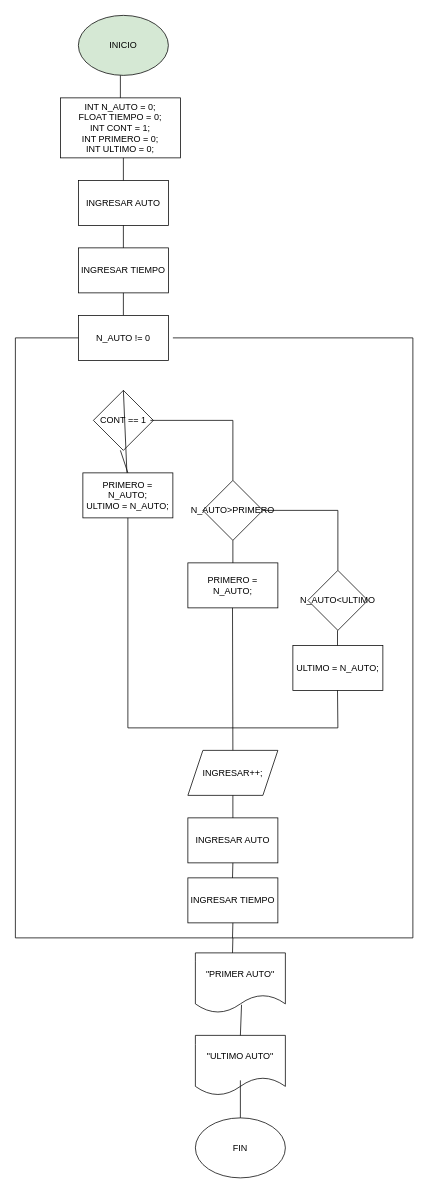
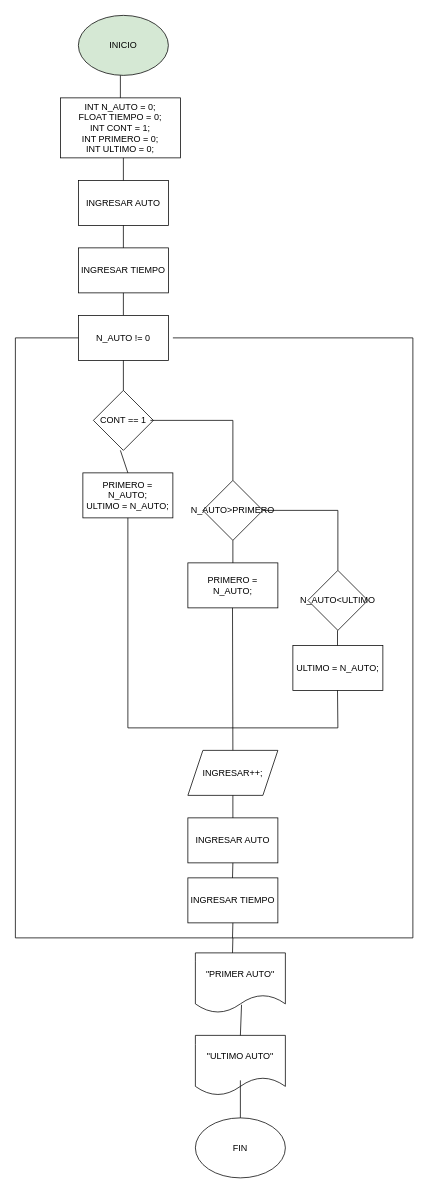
(125, 432) -> (123, 375)
